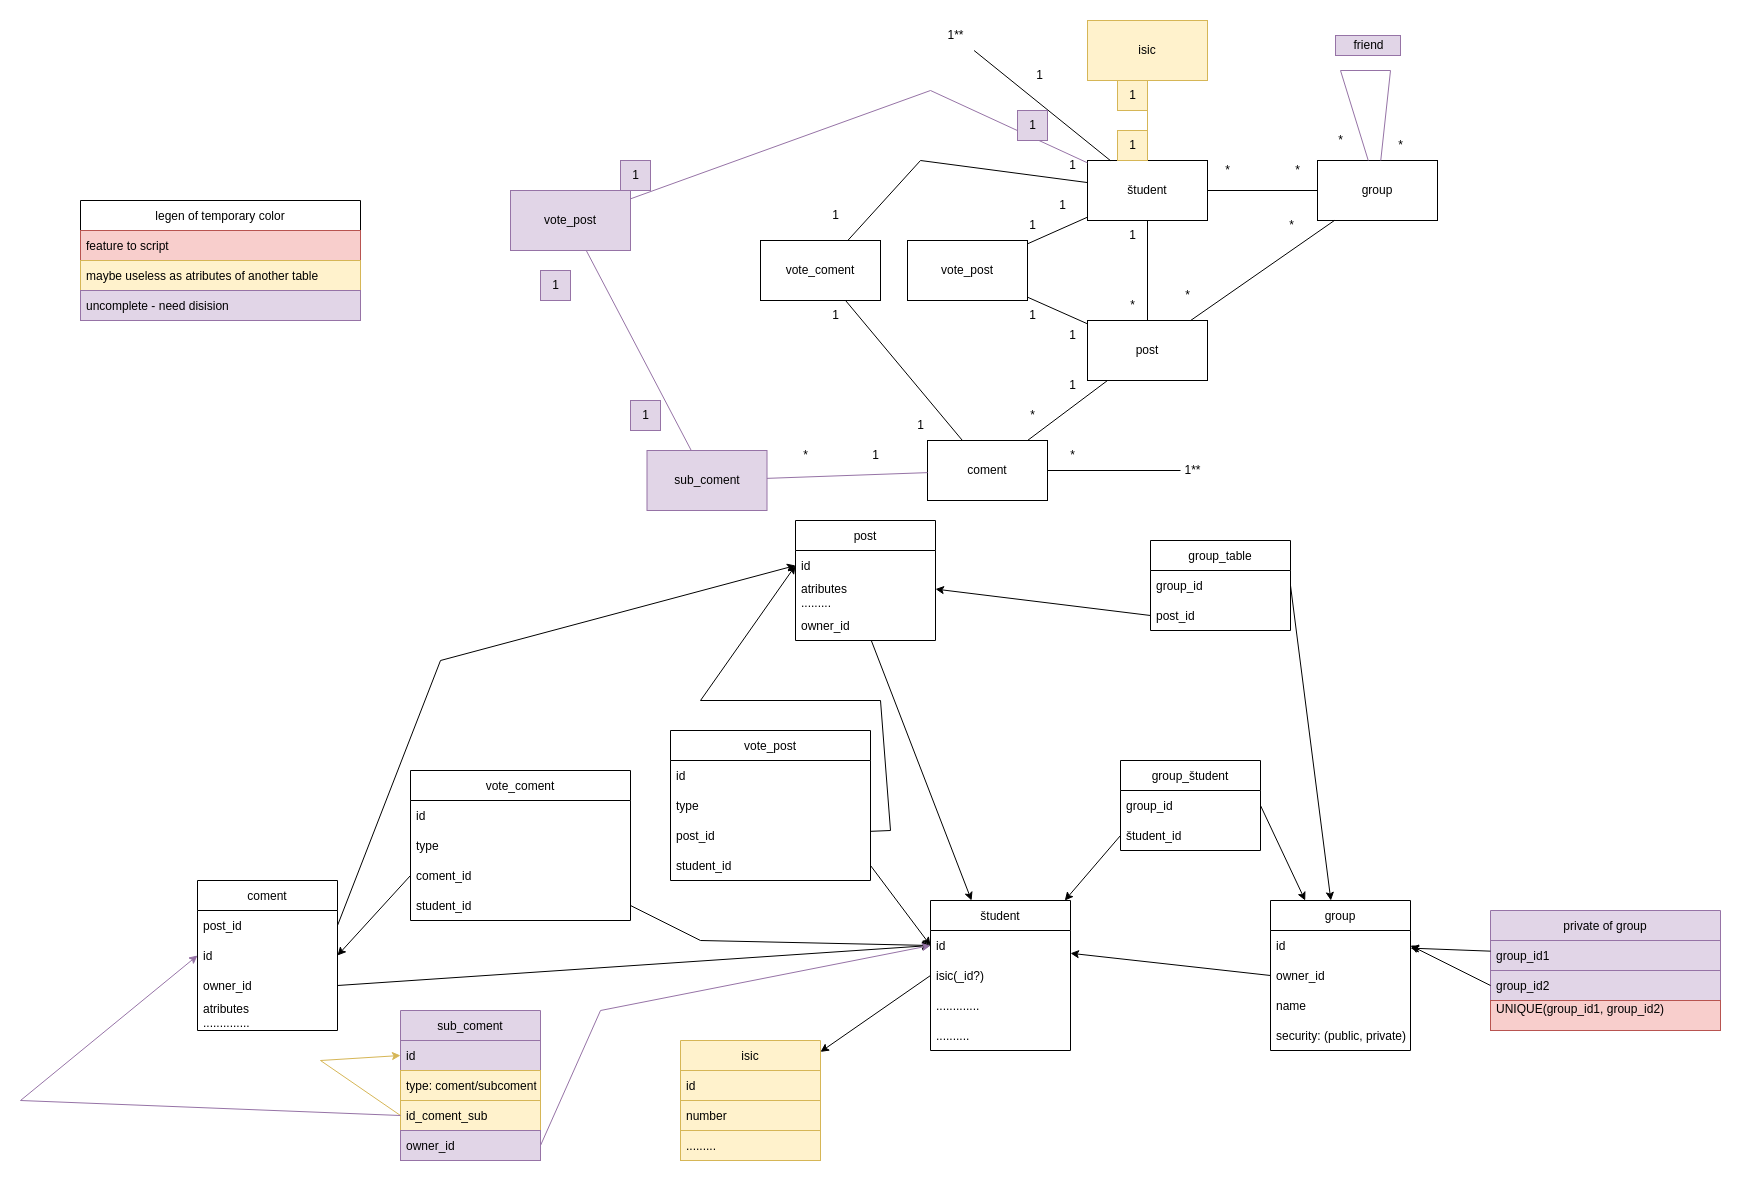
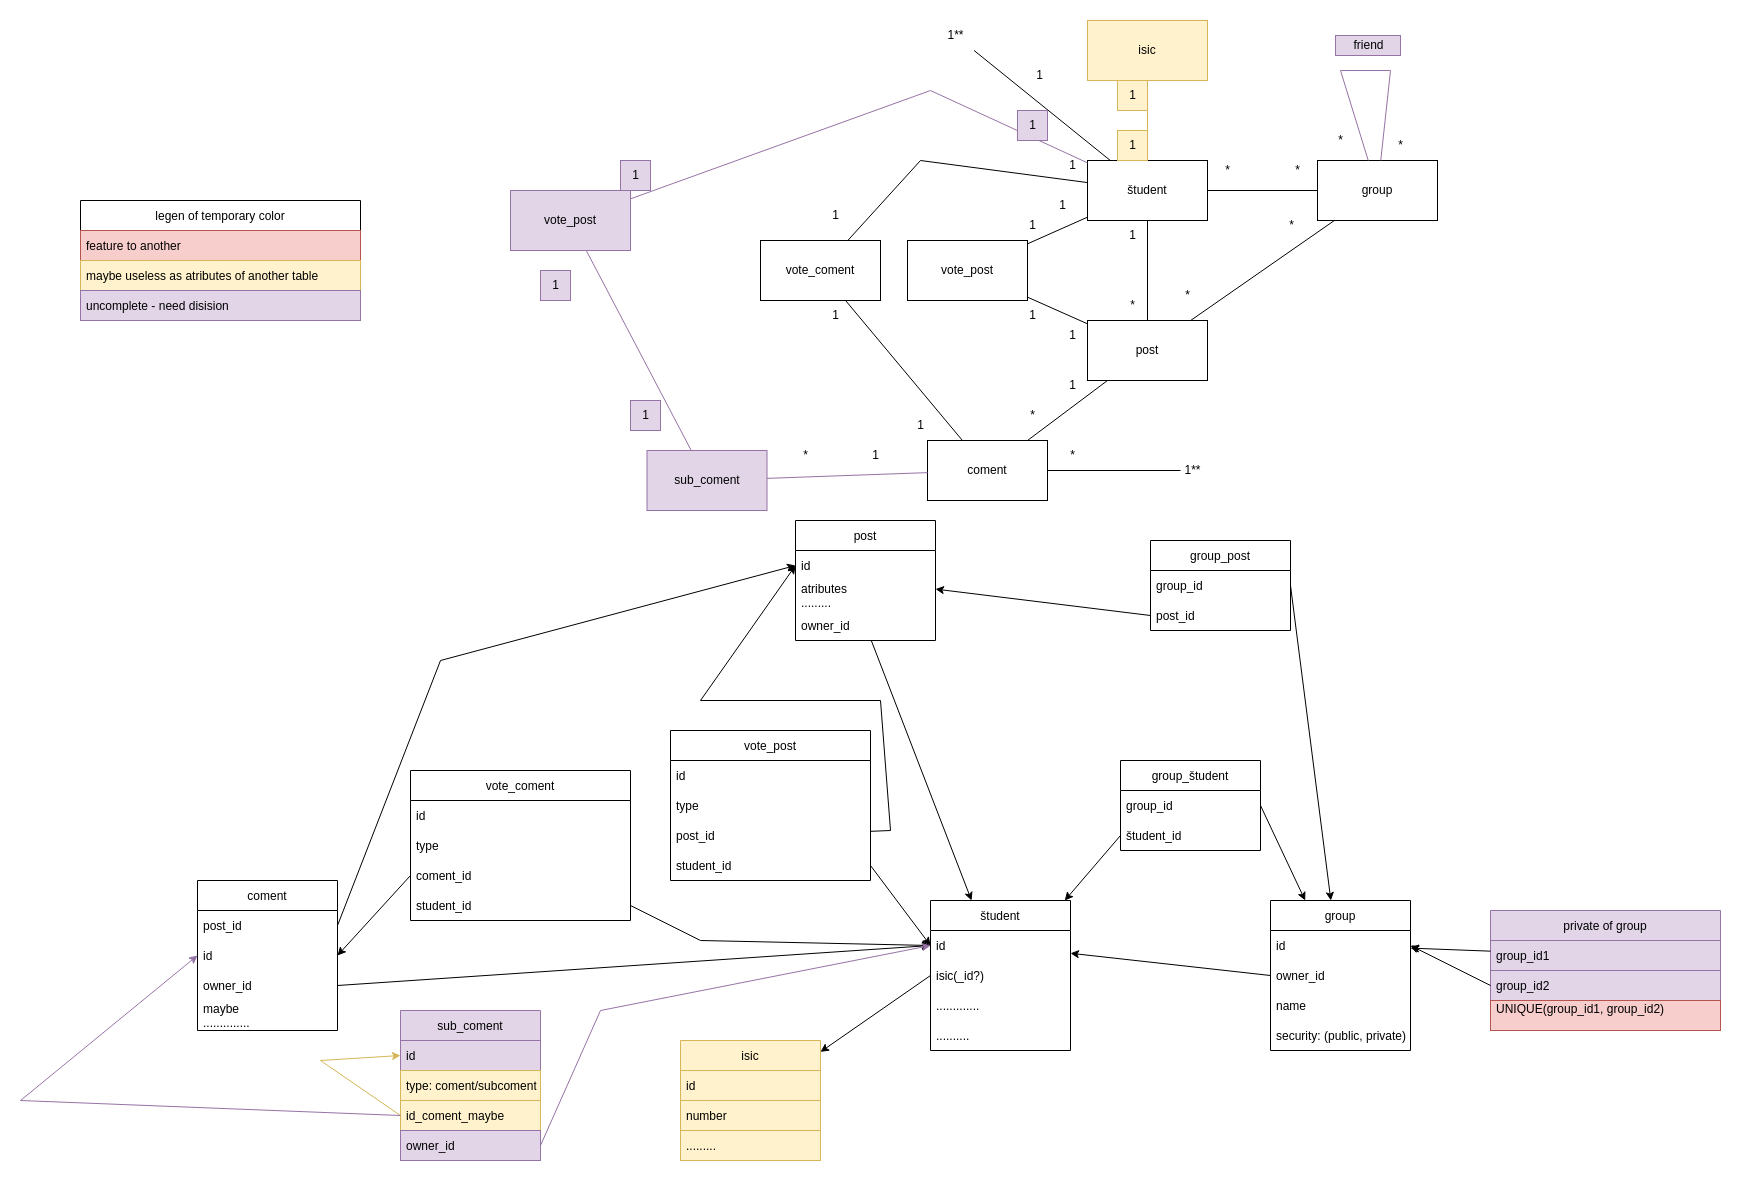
(138, 246) -> (143, 246)
(1220, 556) -> (1220, 556)
(232, 1009) -> (220, 1009)
(448, 1116) -> (455, 1116)
